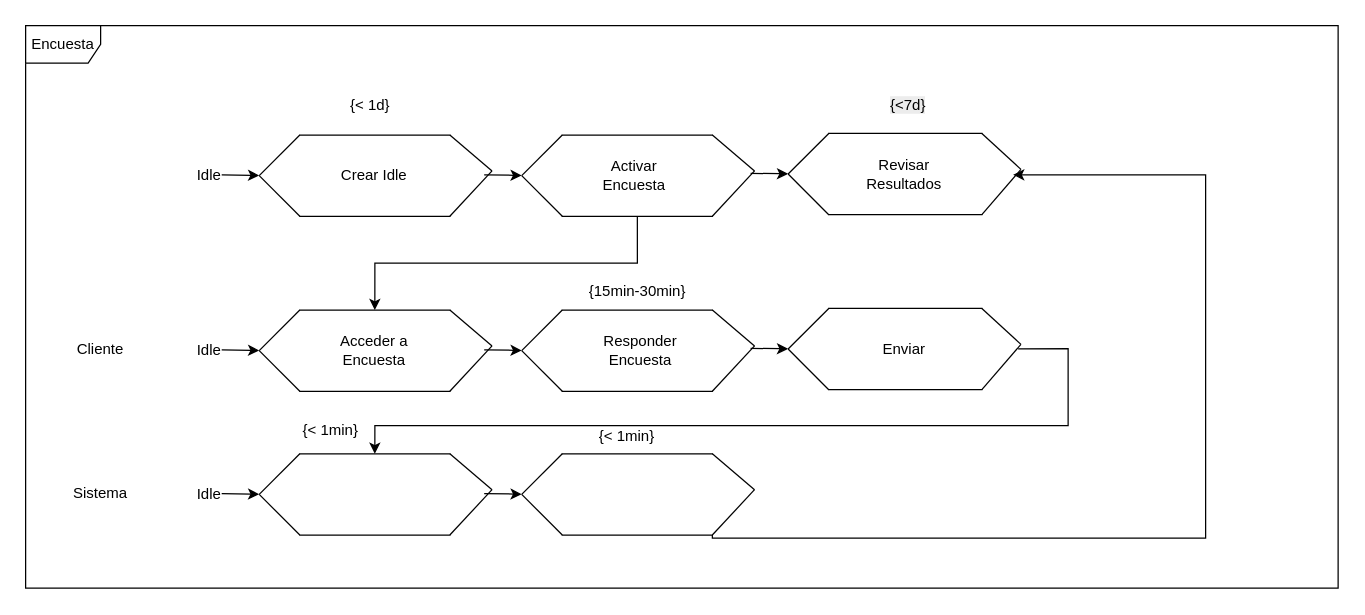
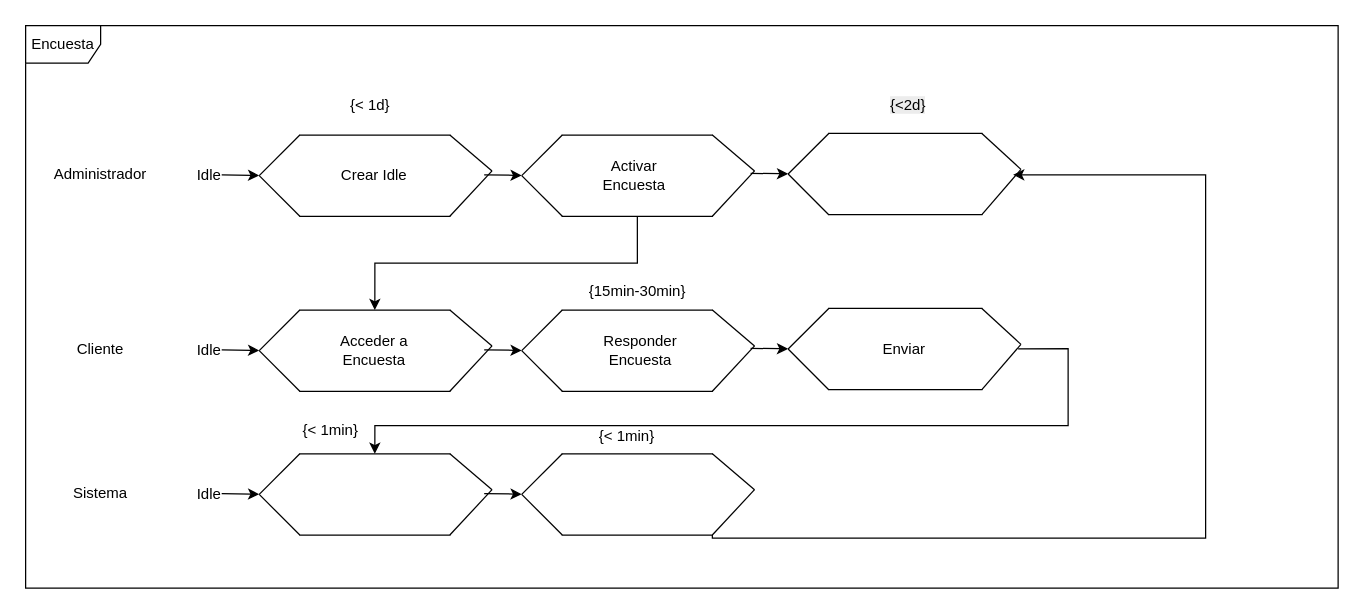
(912, 106) -> (912, 106)
none -> (101, 174)
(904, 174) -> none
